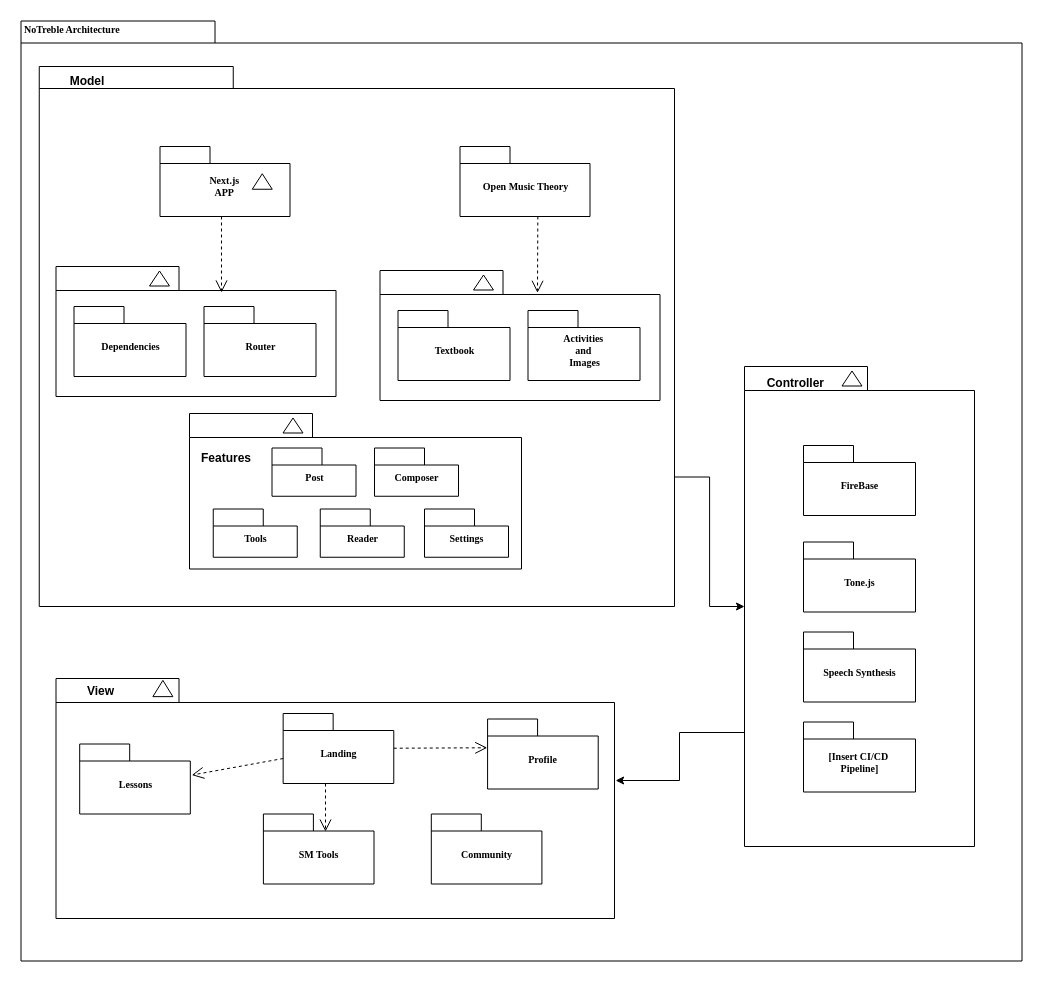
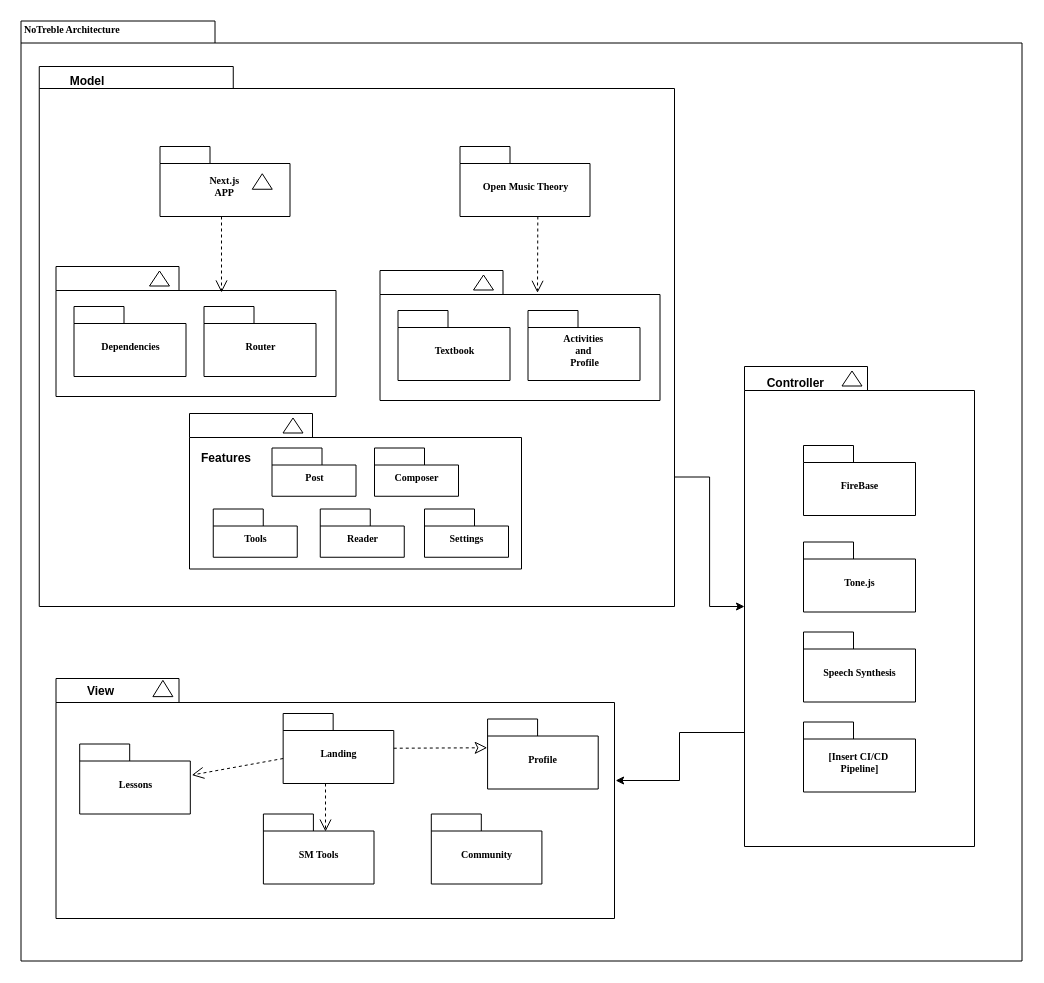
(585, 351) -> (585, 351)
(478, 748) -> (476, 748)
